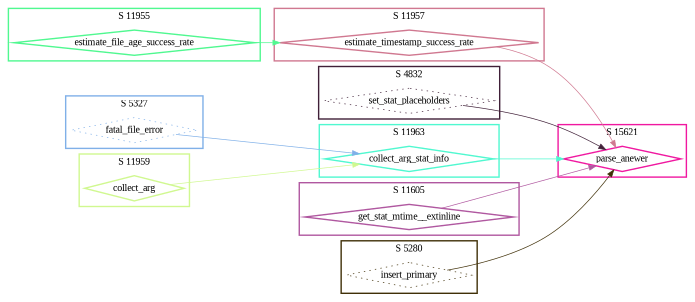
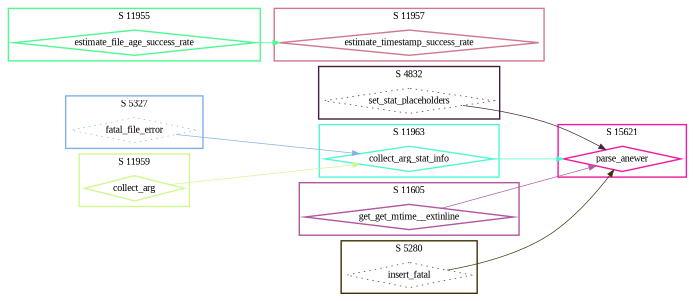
(566, 80) -> none
(409, 217) -> (409, 217)
(409, 275) -> (409, 275)
